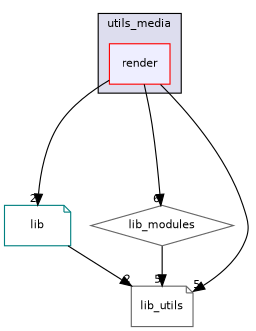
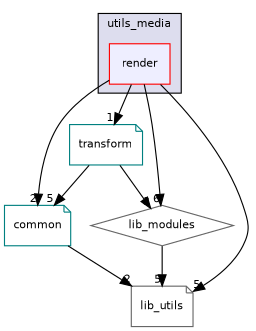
none -> (106, 145)
(38, 226) -> (38, 226)
